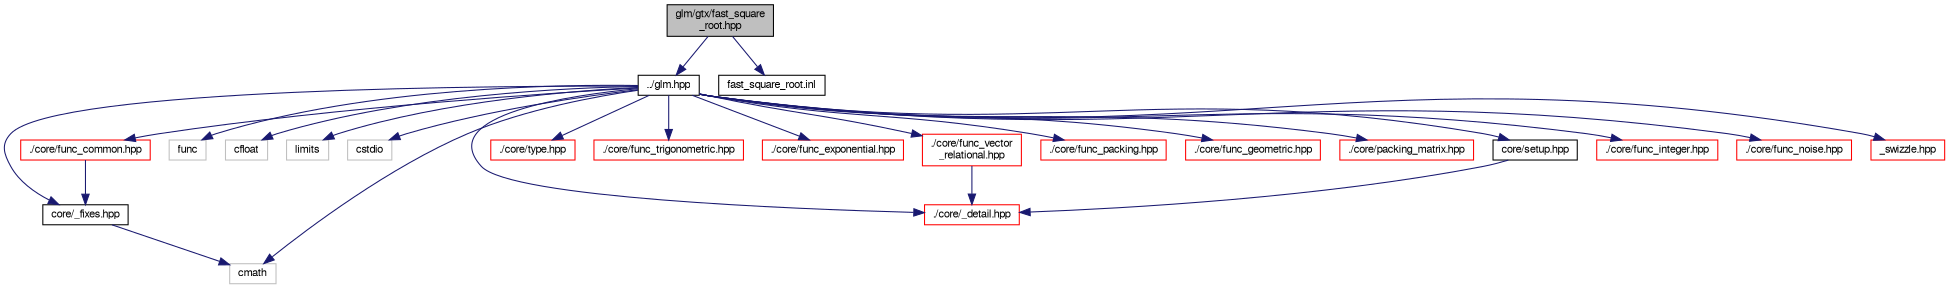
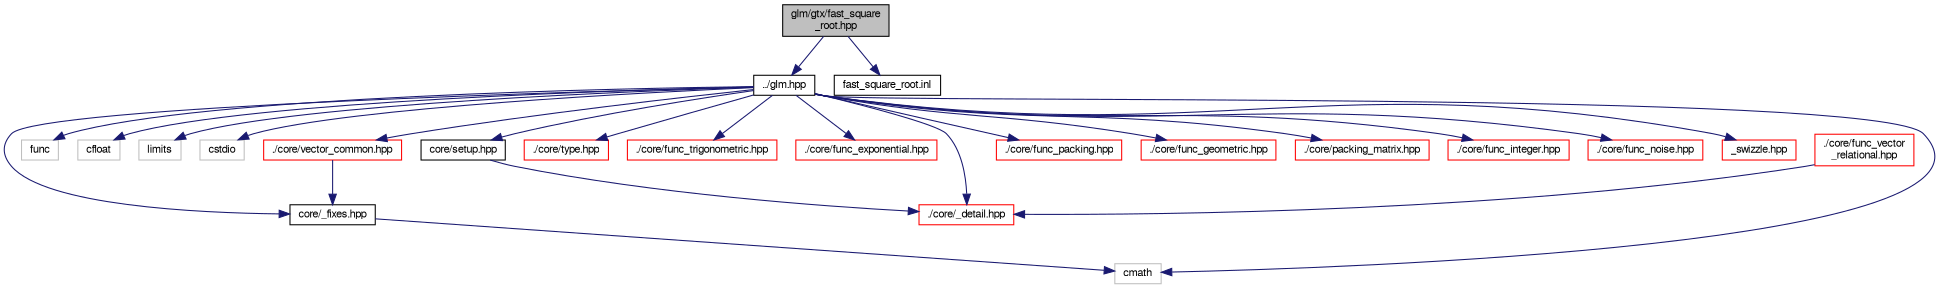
(843, 120) -> none
(85, 150) -> (333, 150)
